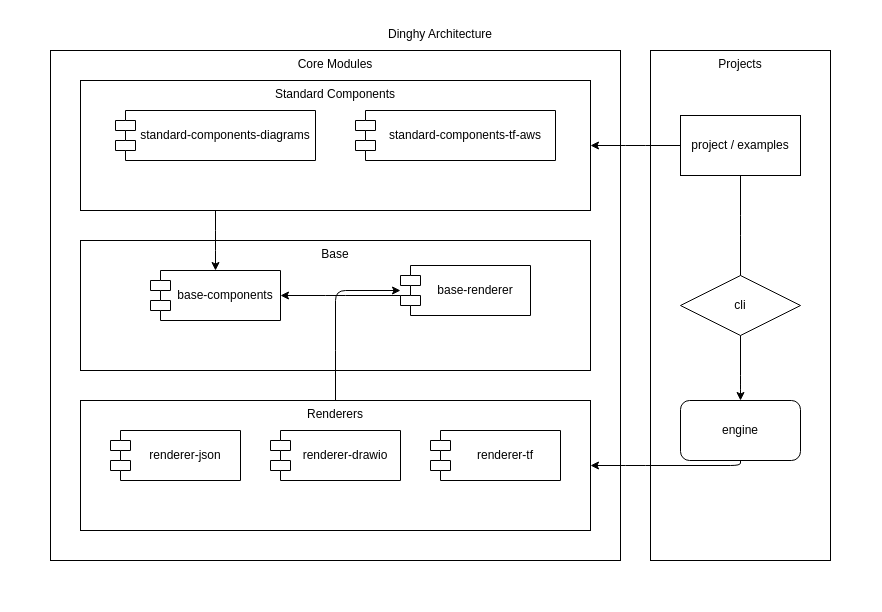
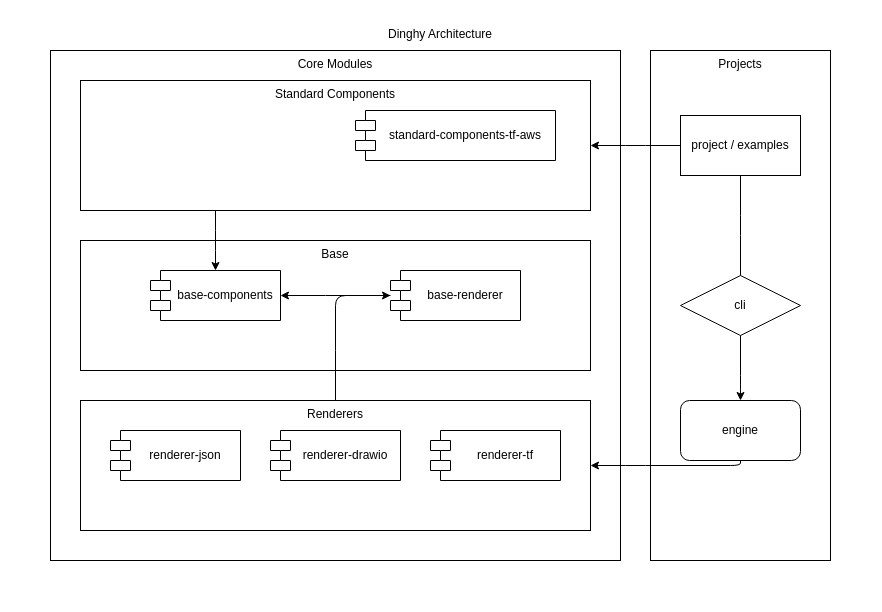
(216, 136) -> none
(466, 291) -> (456, 296)
